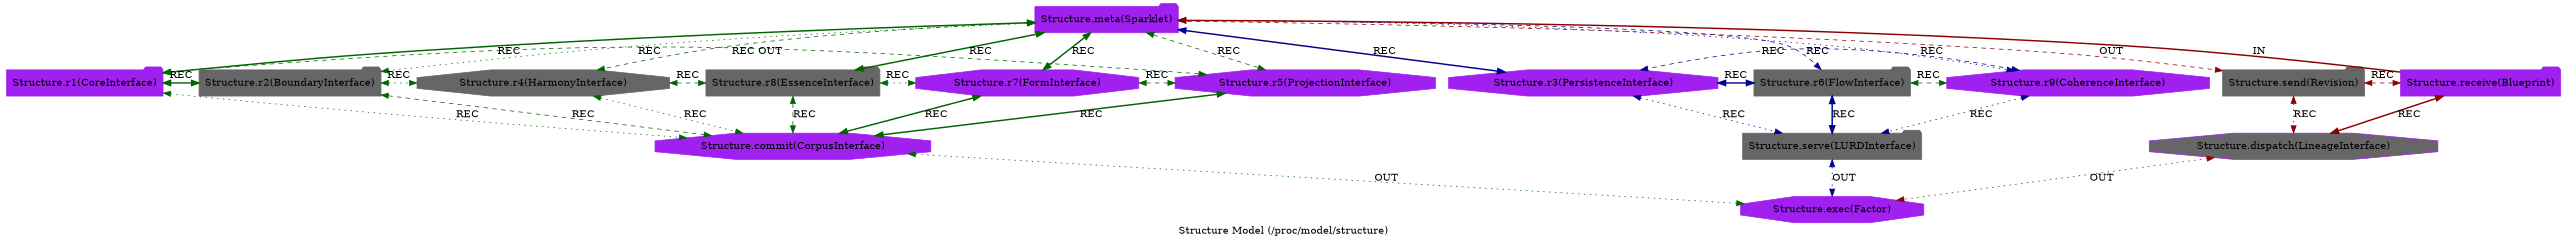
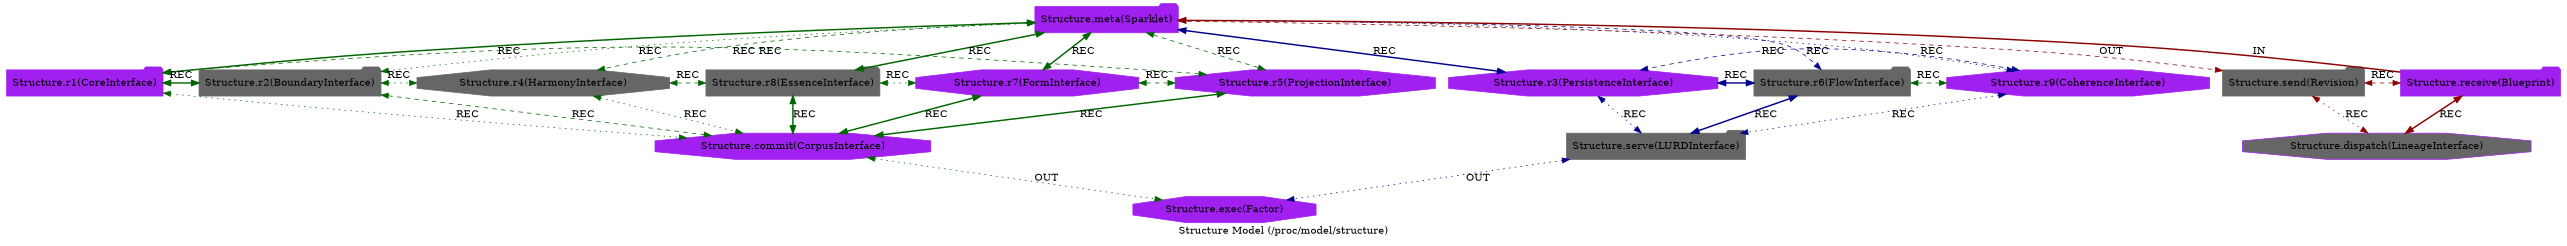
(770, 51) -> (770, 51)
(793, 115) -> (793, 115)
(2056, 179) -> none
